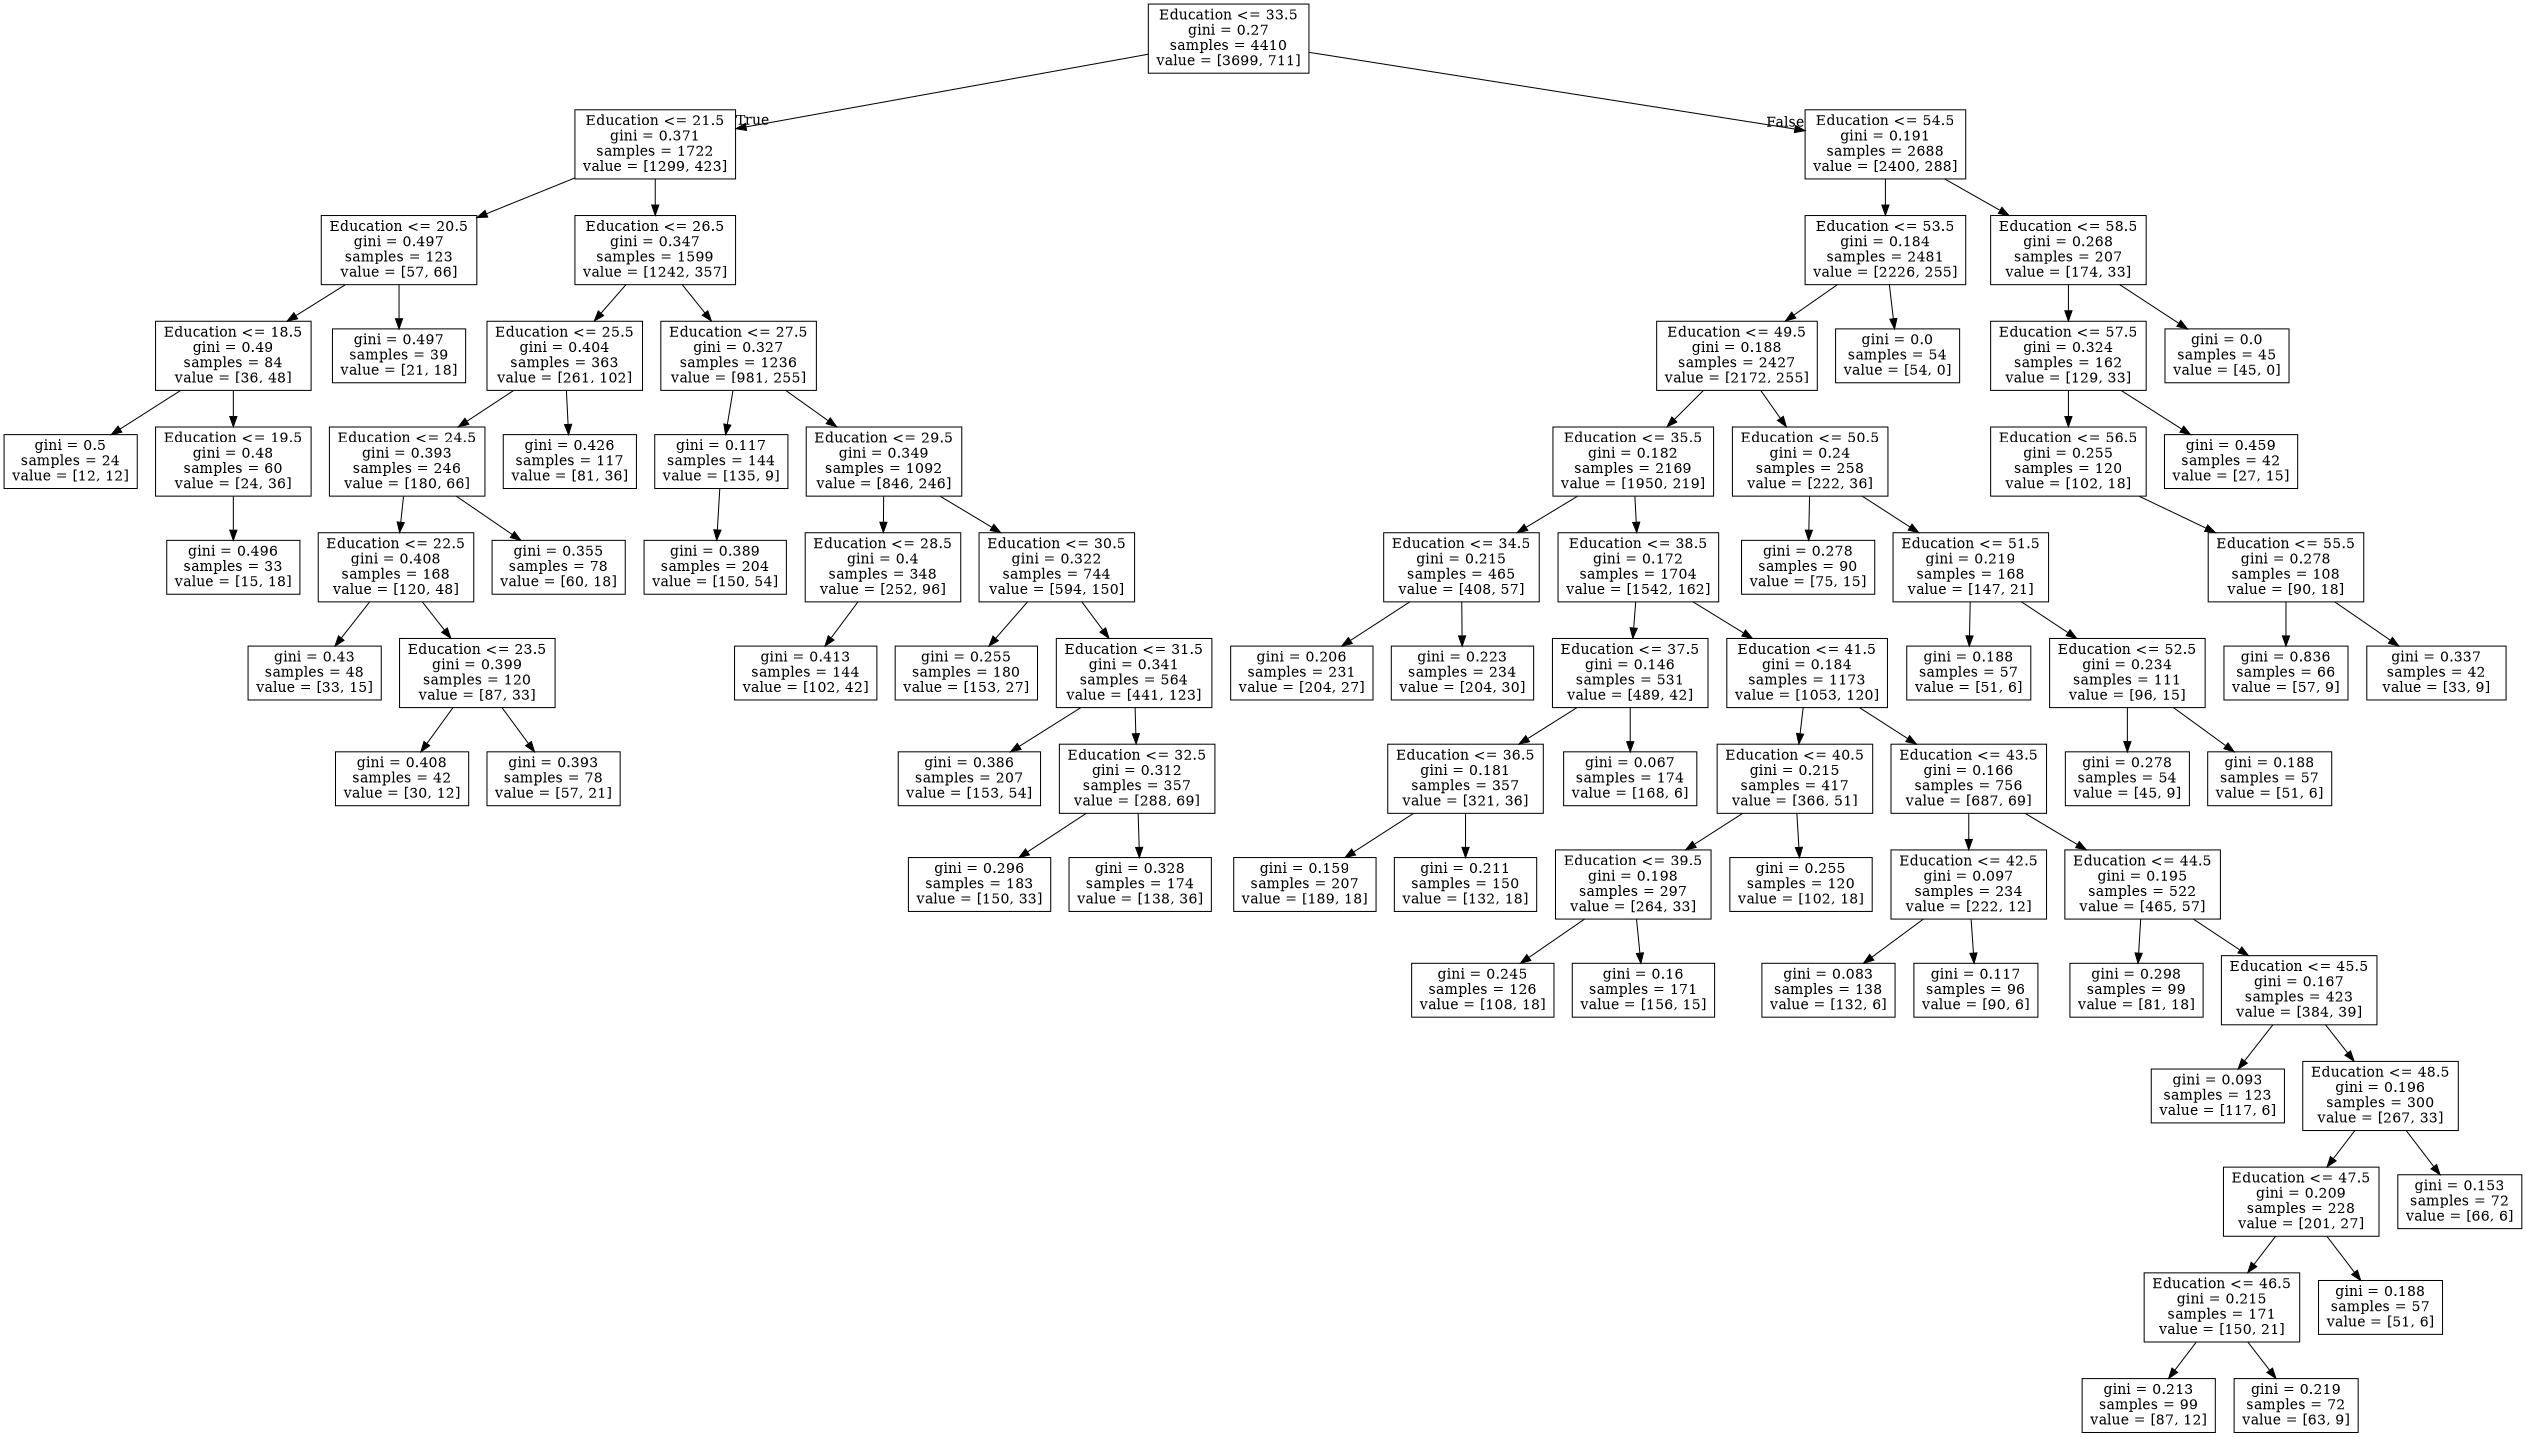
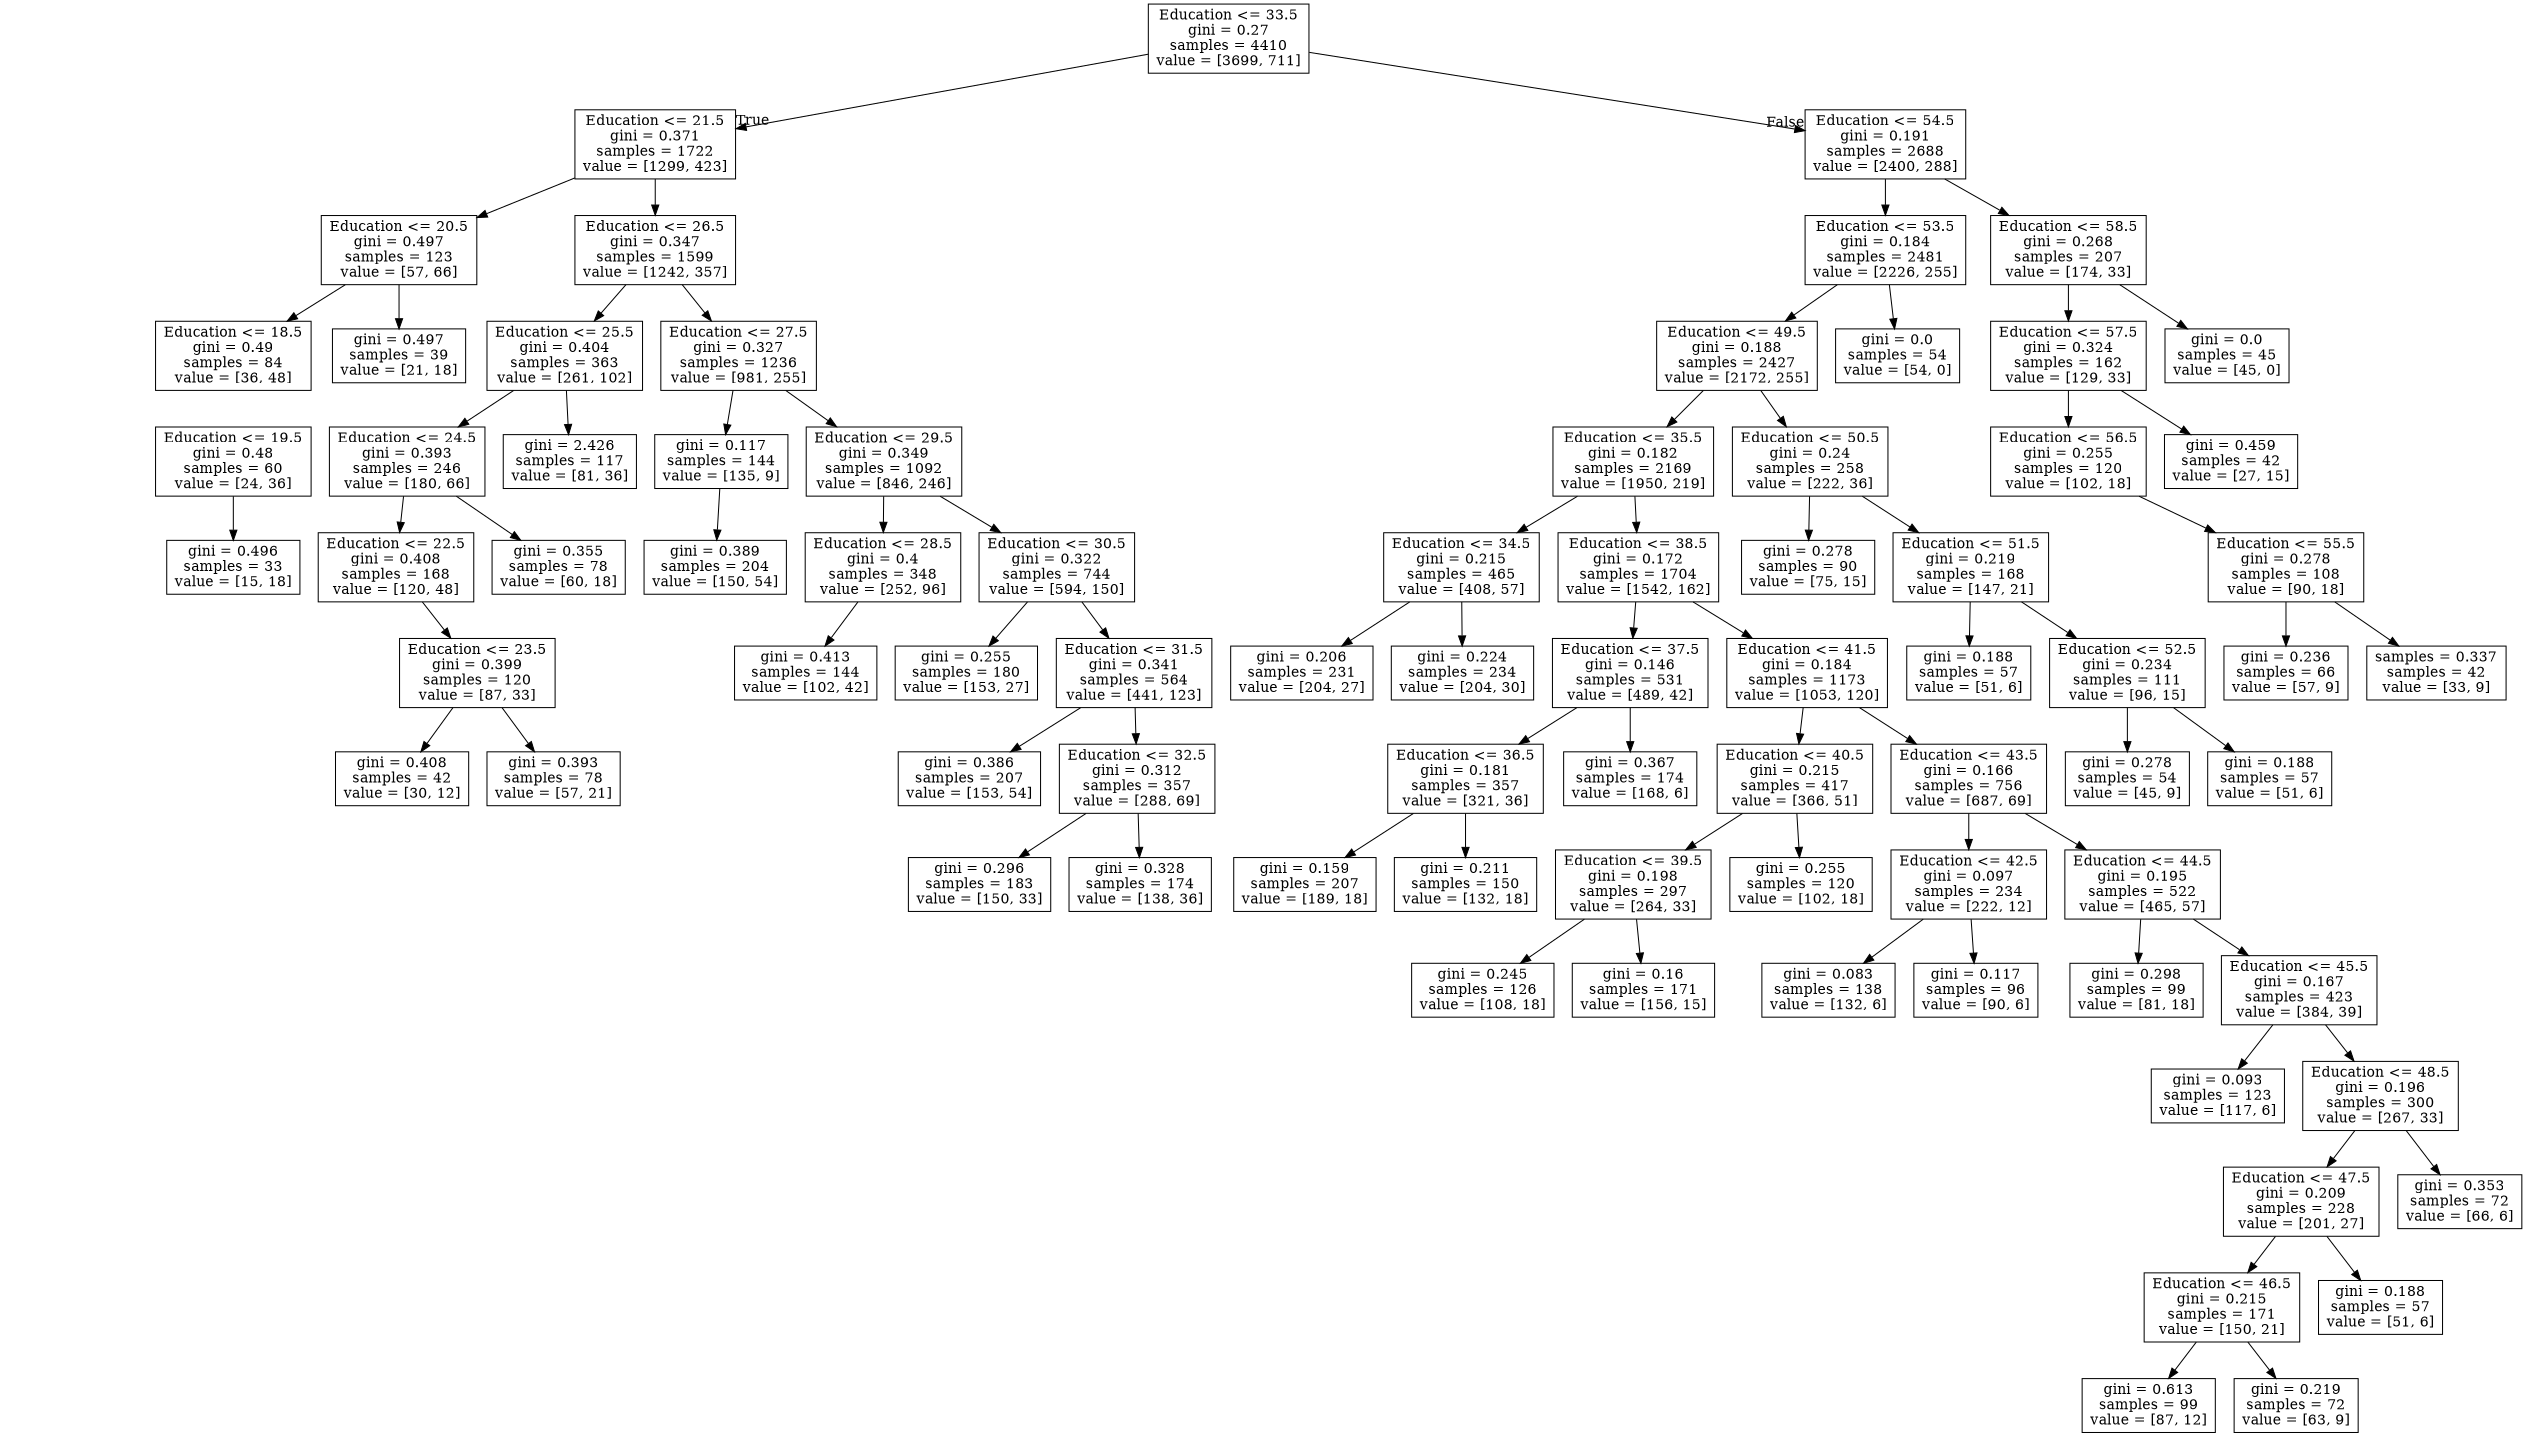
(233, 403) -> none
(71, 462) -> none
(570, 462) -> (570, 462)
(315, 673) -> none
(1462, 673) -> (1462, 673)
(2286, 673) -> (2286, 673)
(2436, 673) -> (2436, 673)
(1630, 779) -> (1630, 779)
(2460, 1202) -> (2460, 1202)
(2149, 1406) -> (2149, 1406)
